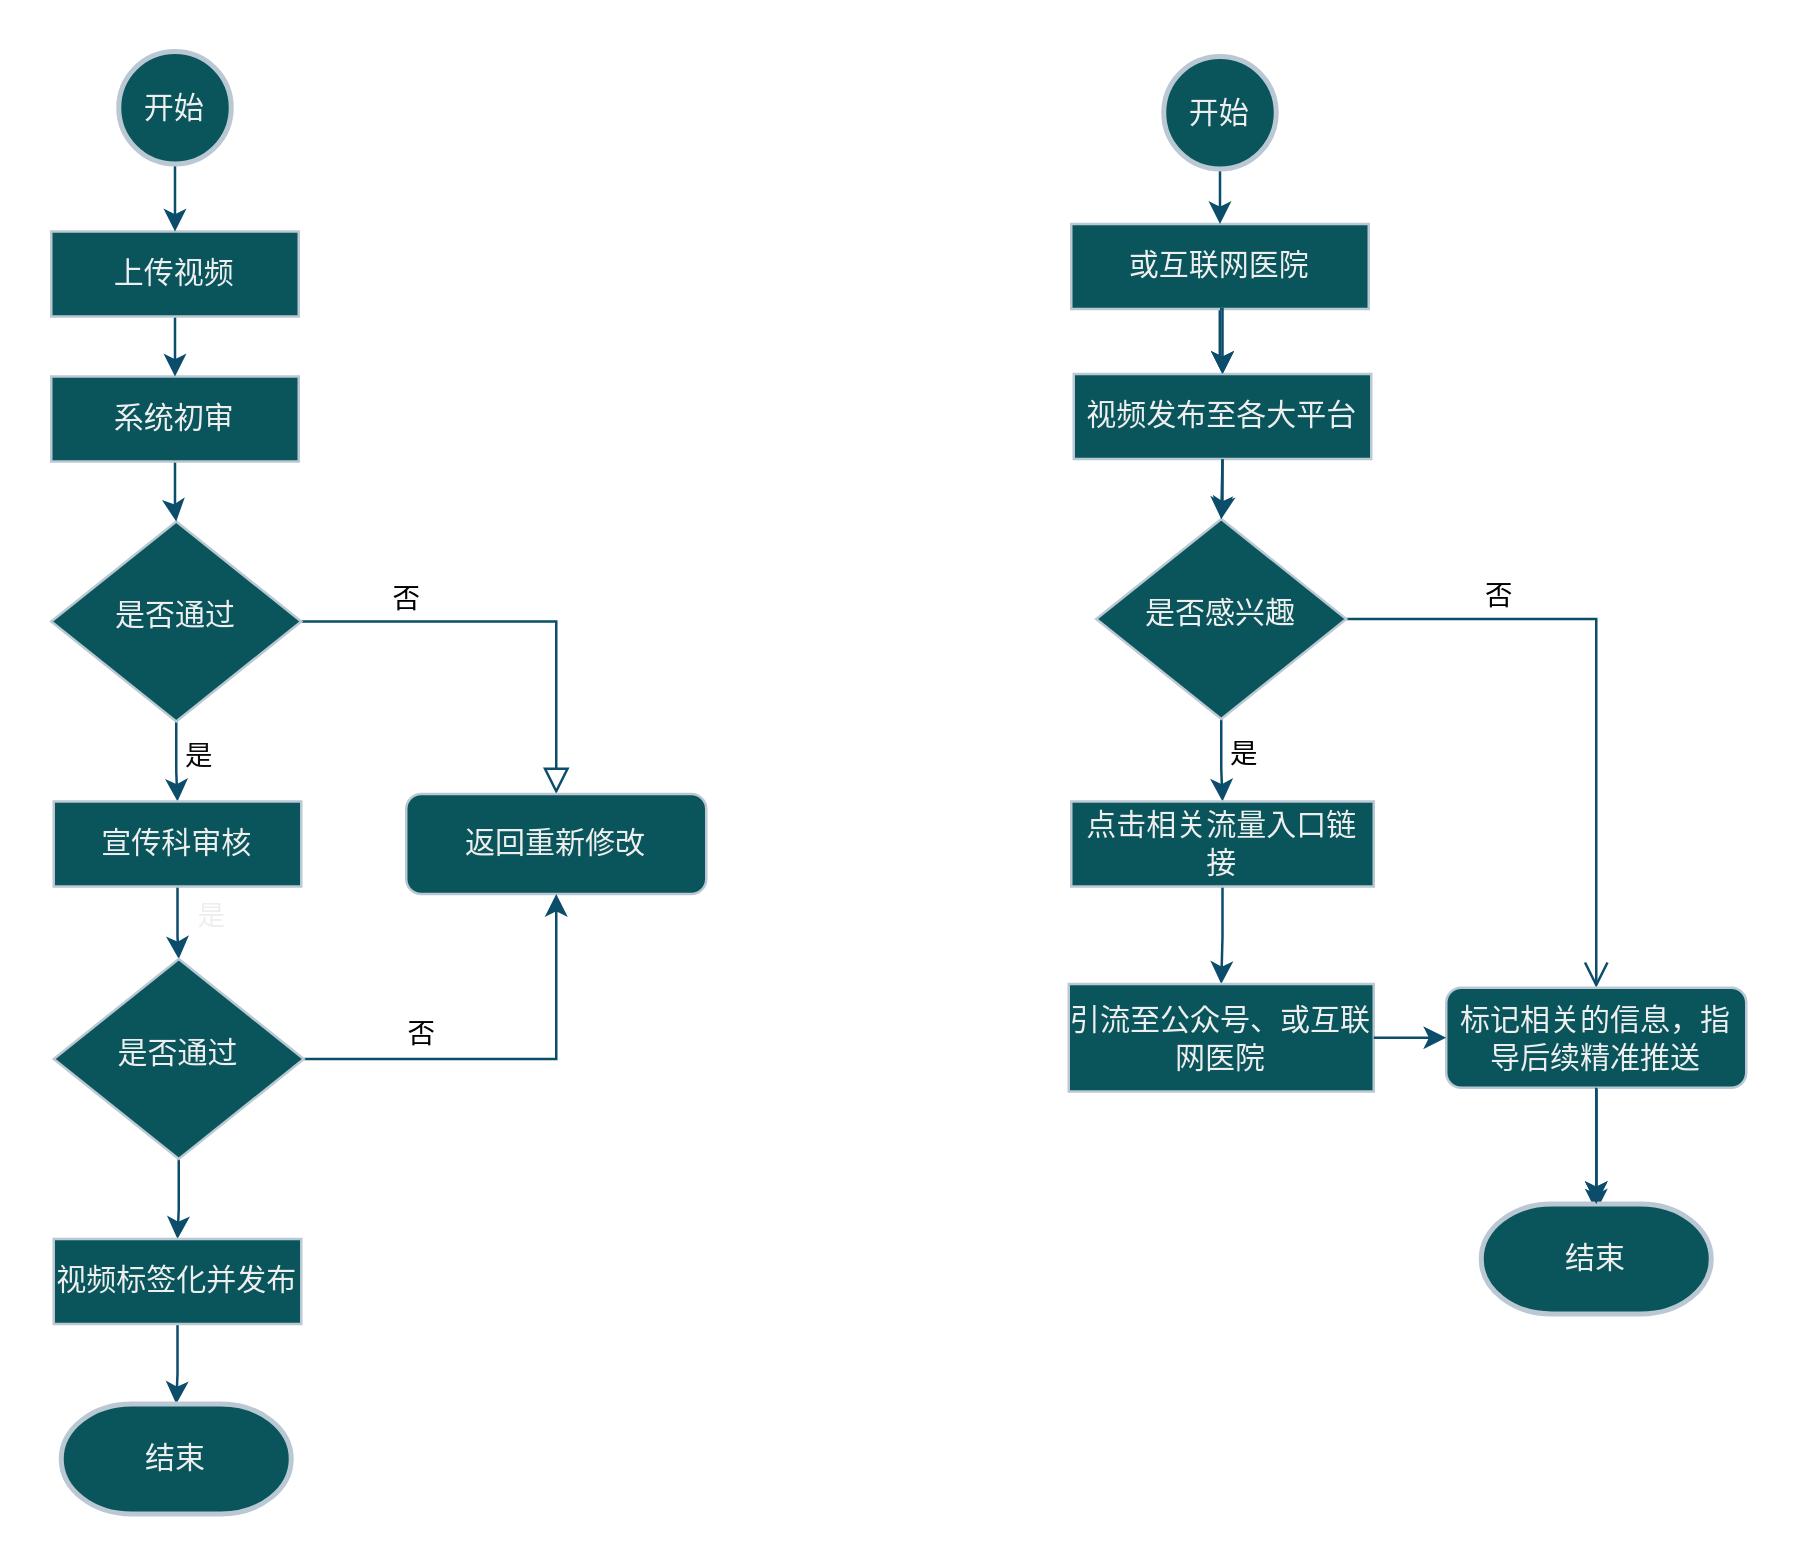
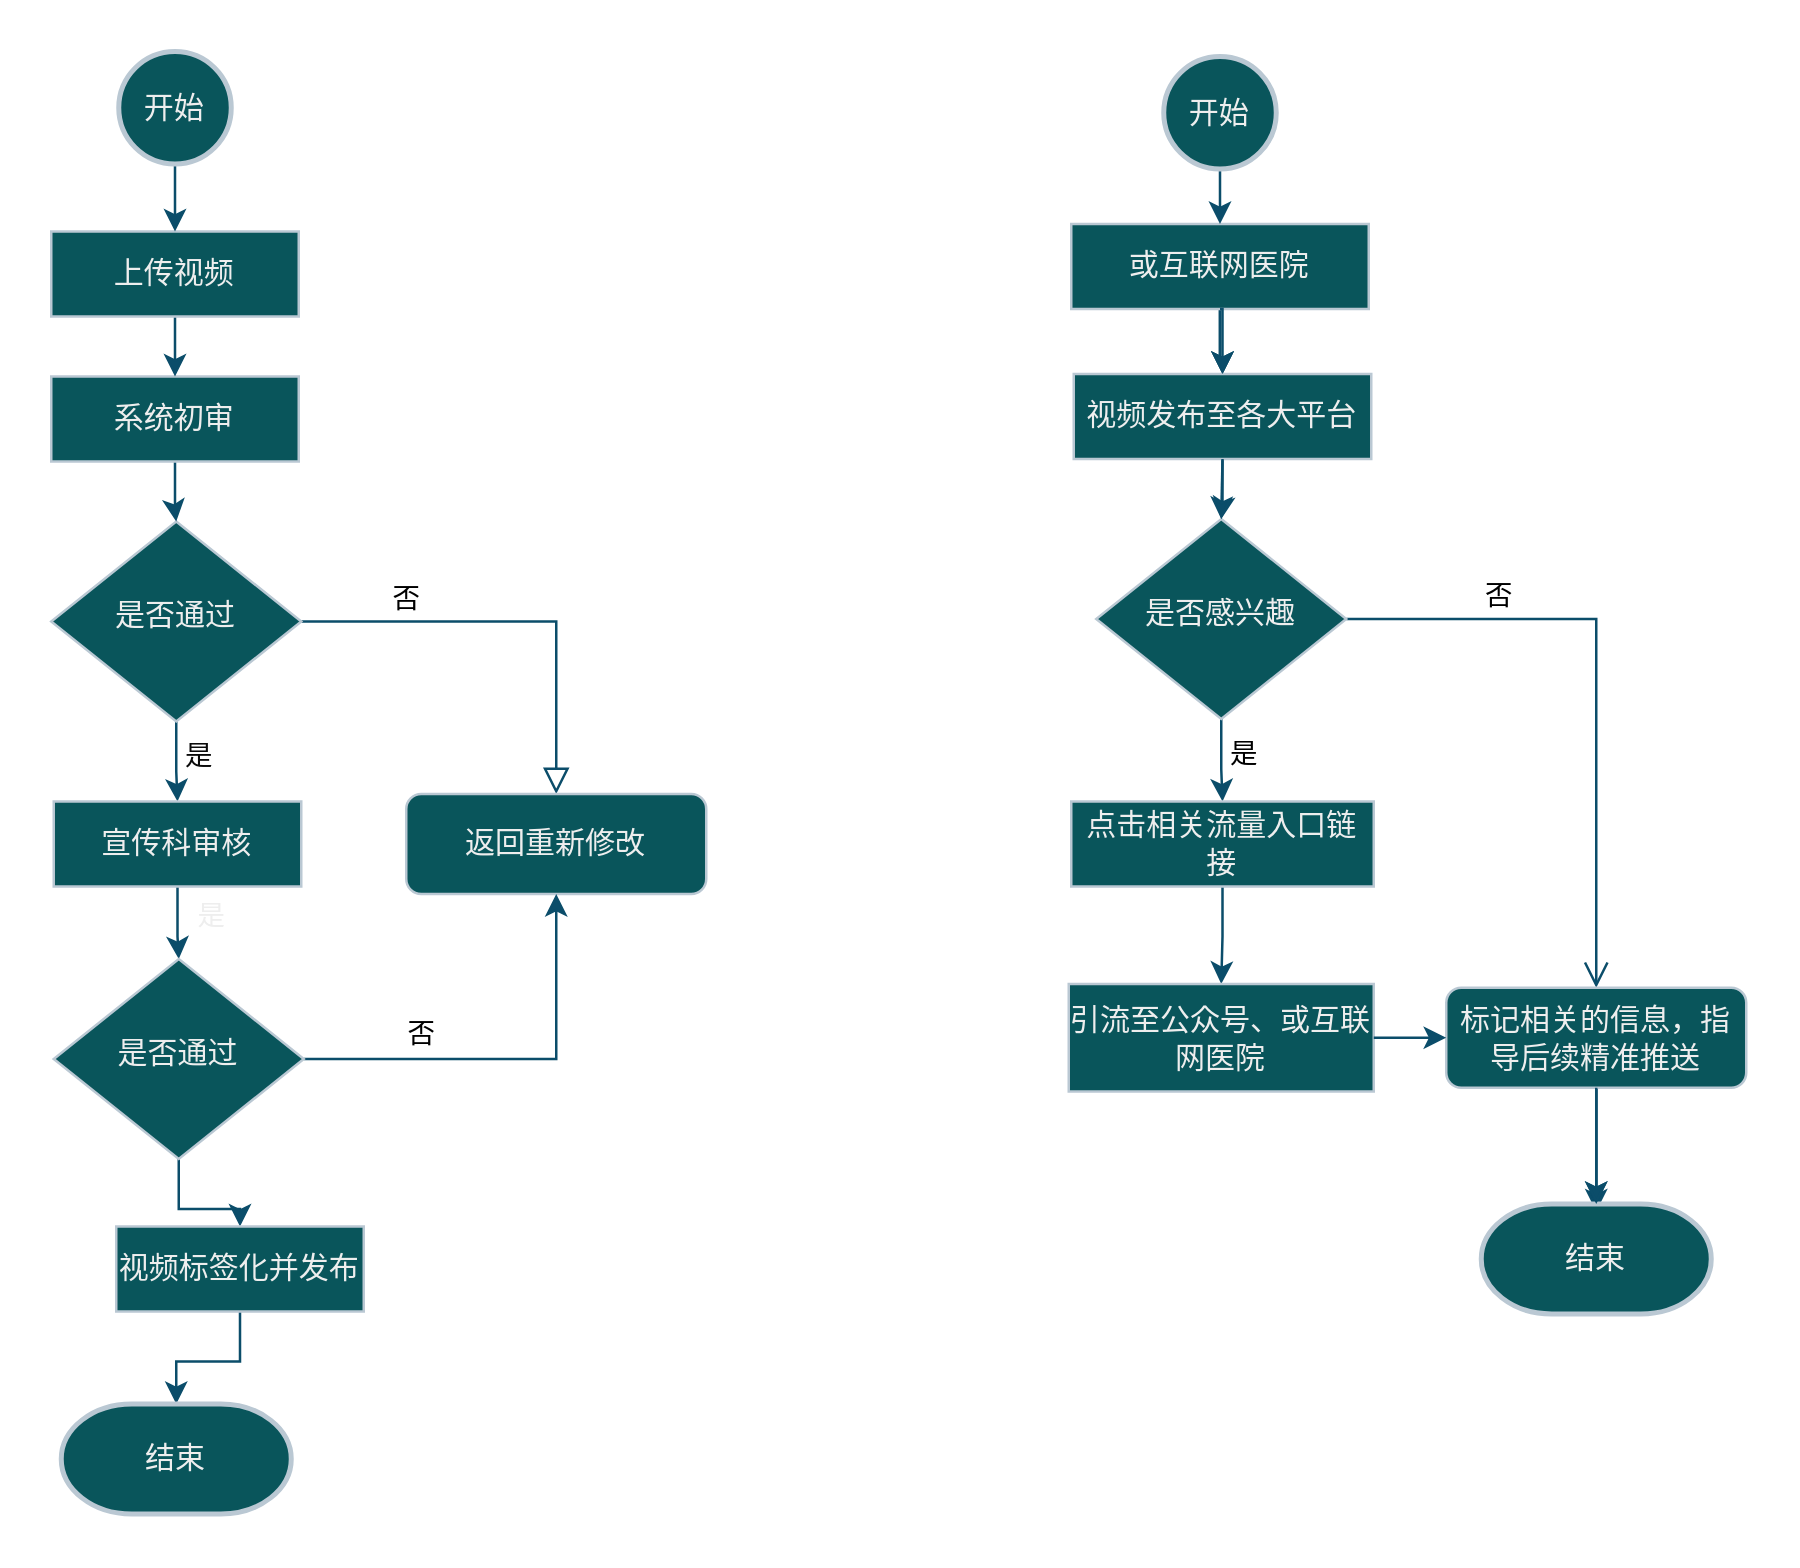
(178, 1281) -> (240, 1269)
